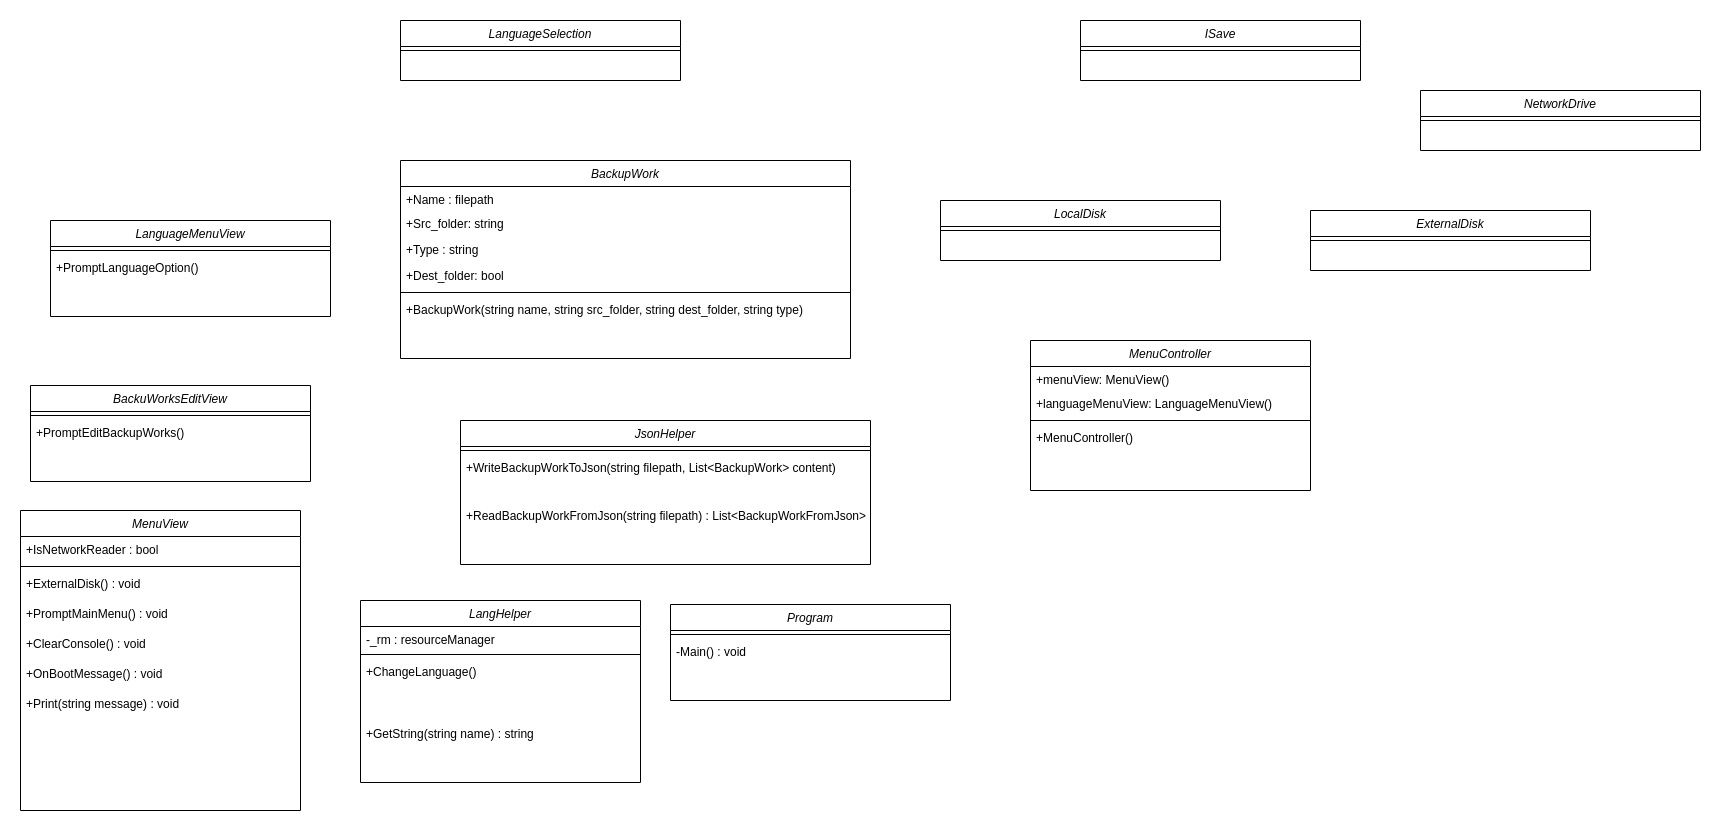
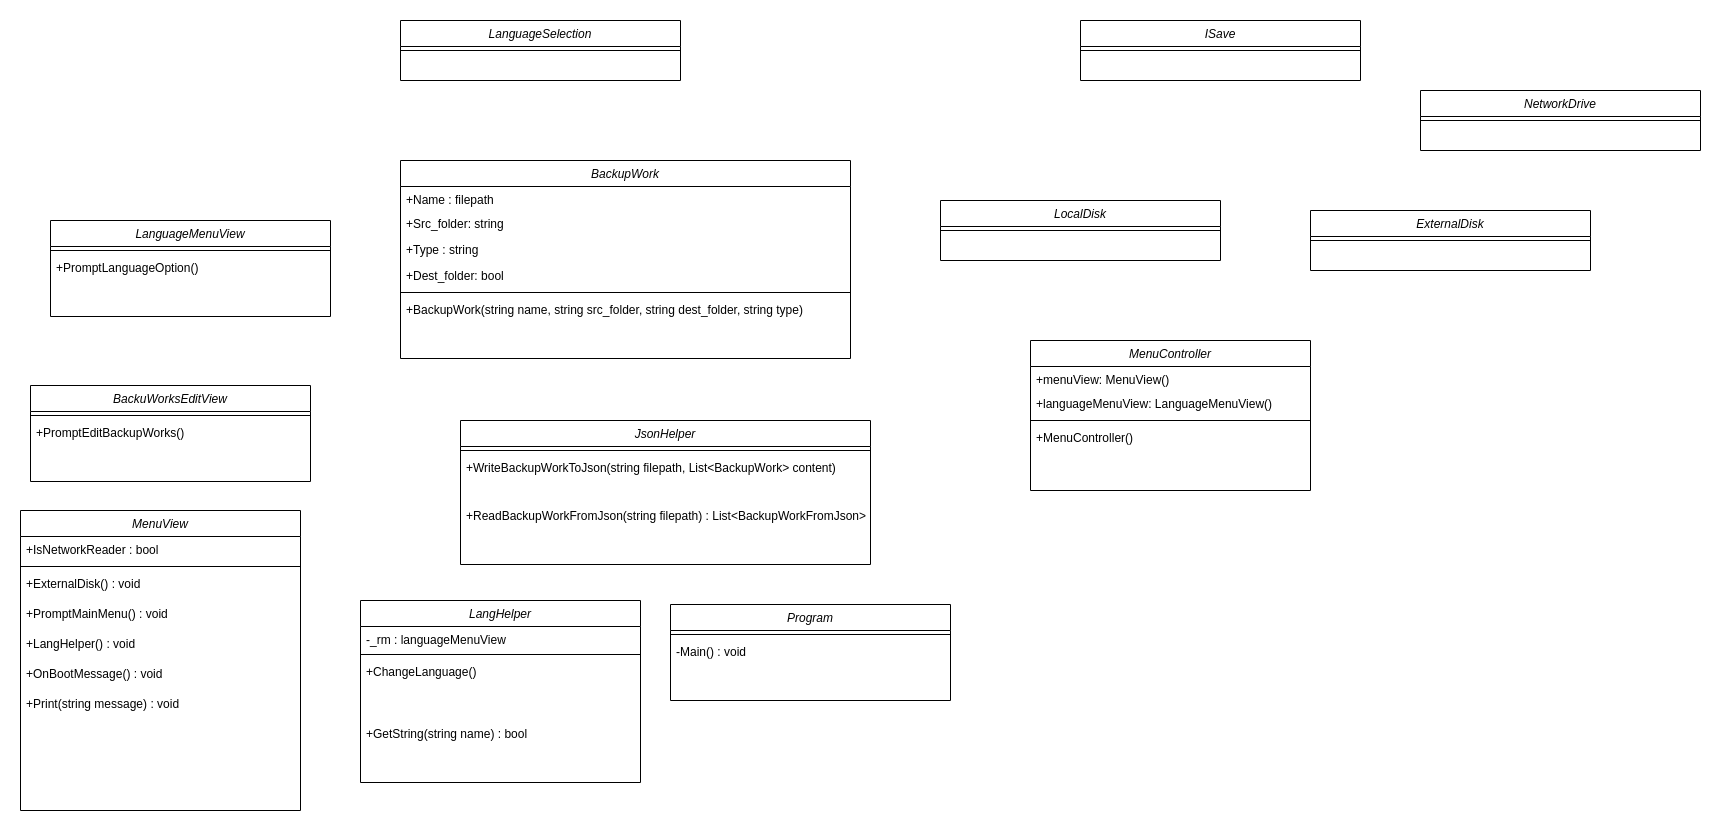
(435, 640) -> (435, 640)
(91, 644) -> (85, 644)
(463, 734) -> (456, 734)
